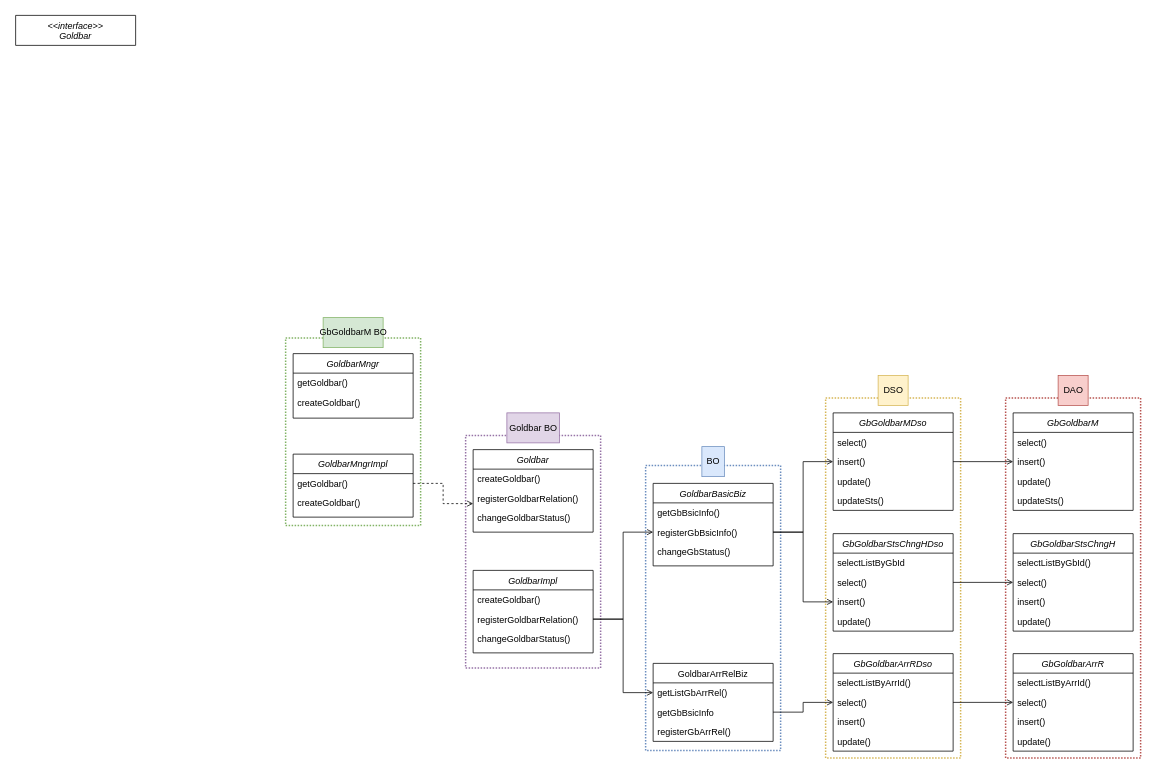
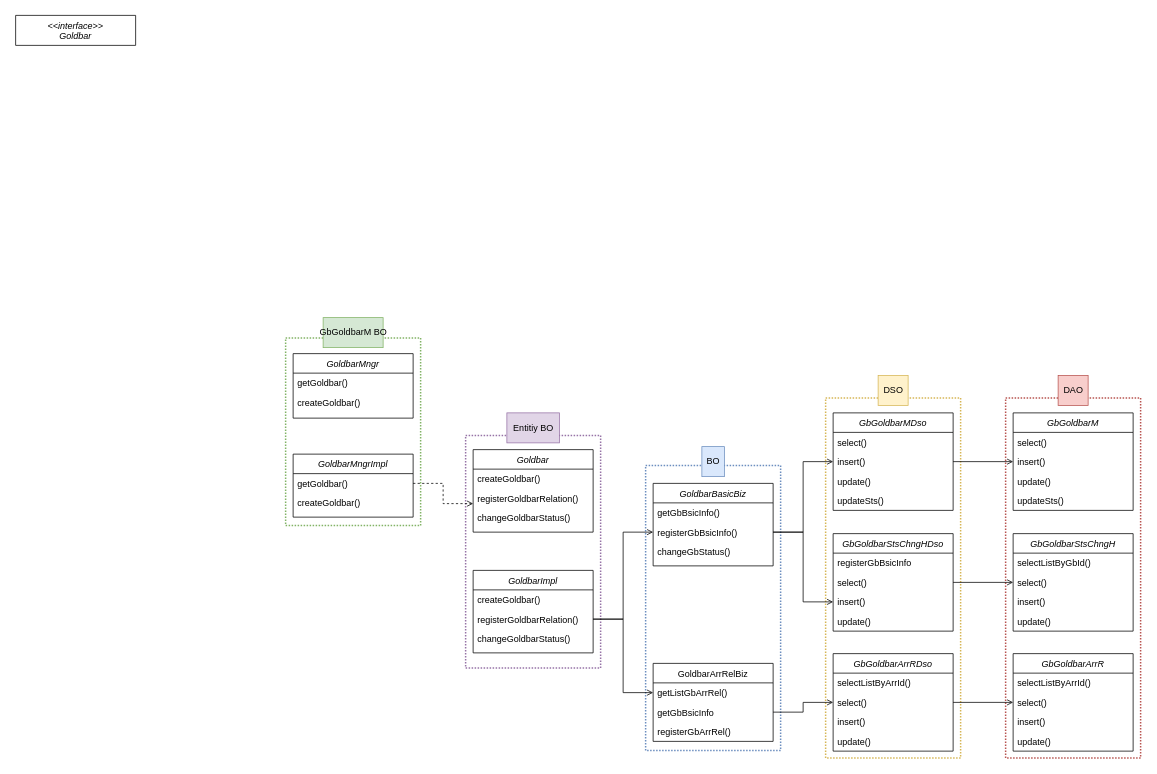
(533, 428) -> (533, 428)
(875, 563) -> (880, 563)
